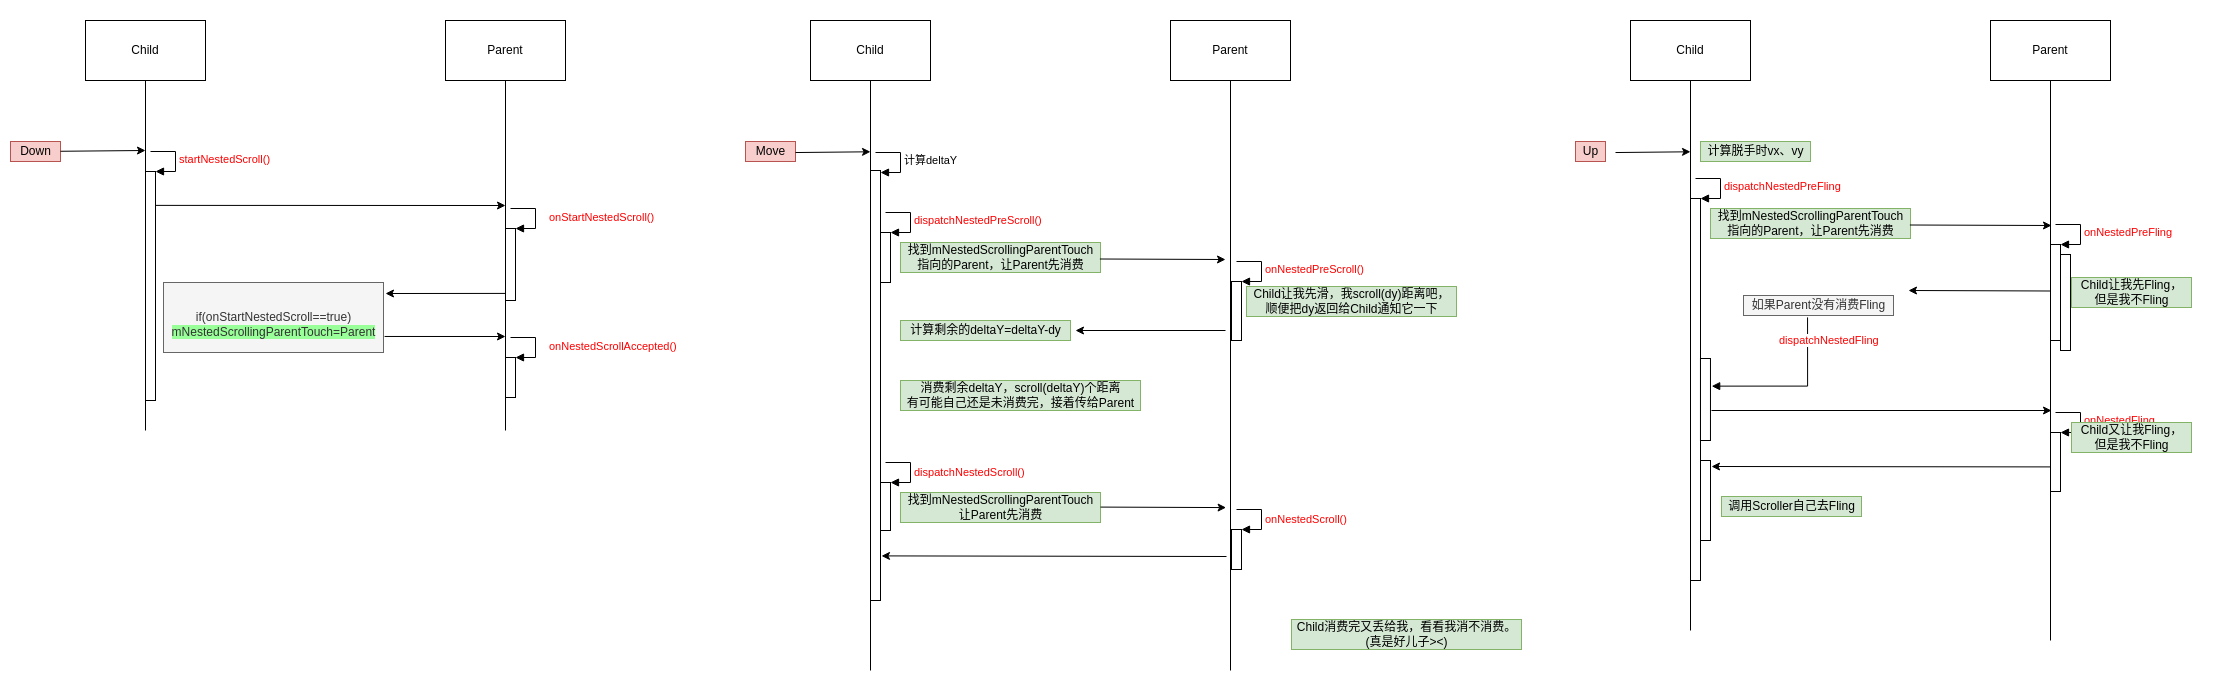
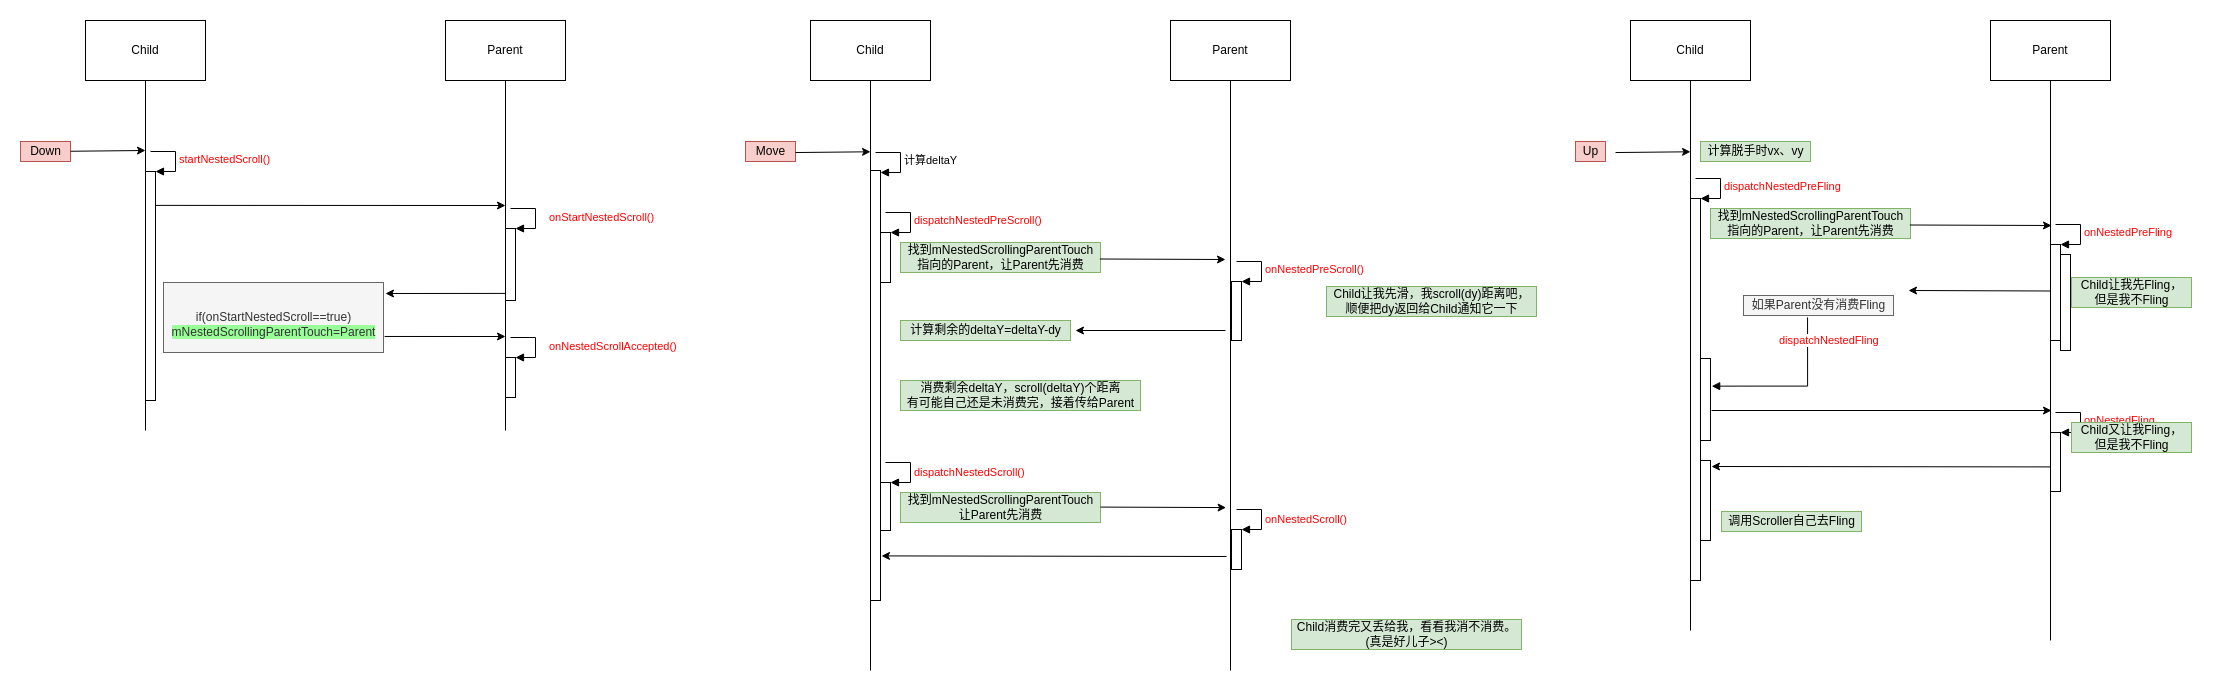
(36, 152) -> (46, 152)
(1352, 302) -> (1432, 302)
(1792, 507) -> (1792, 522)
